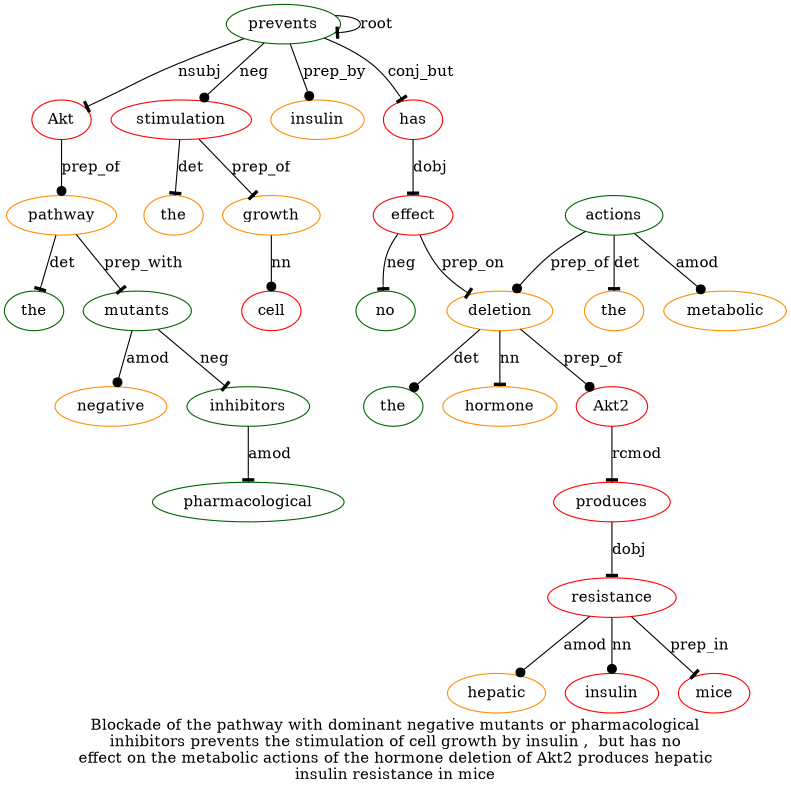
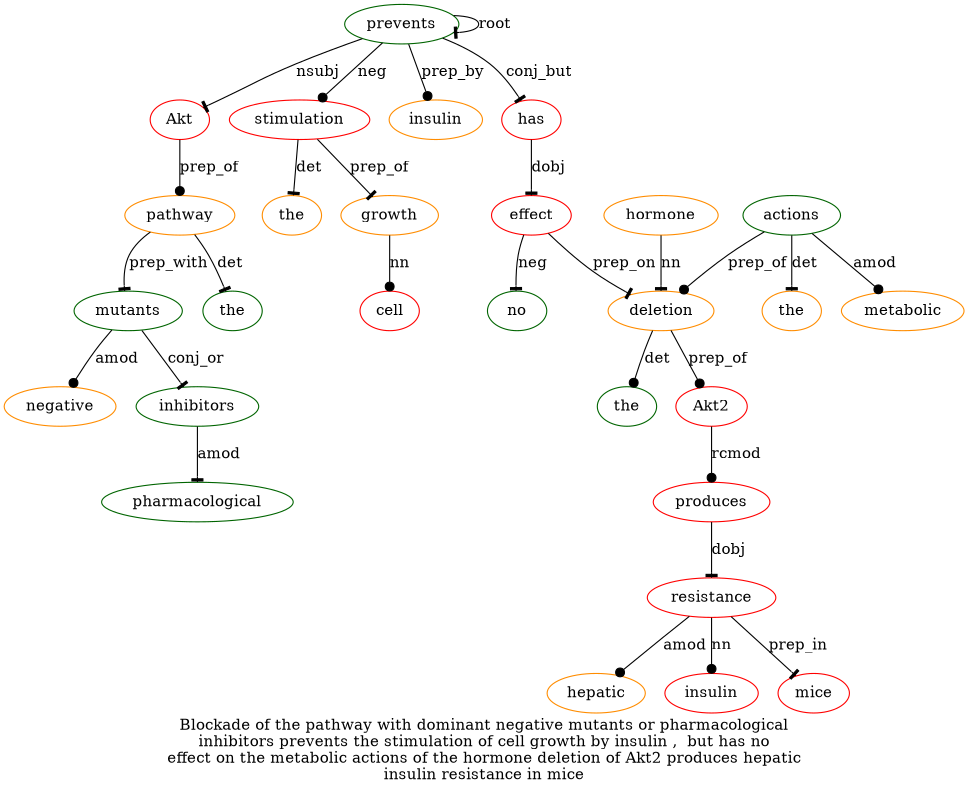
(500, 356) -> (661, 260)
(215, 359) -> (196, 359)
(612, 452) -> (712, 450)
